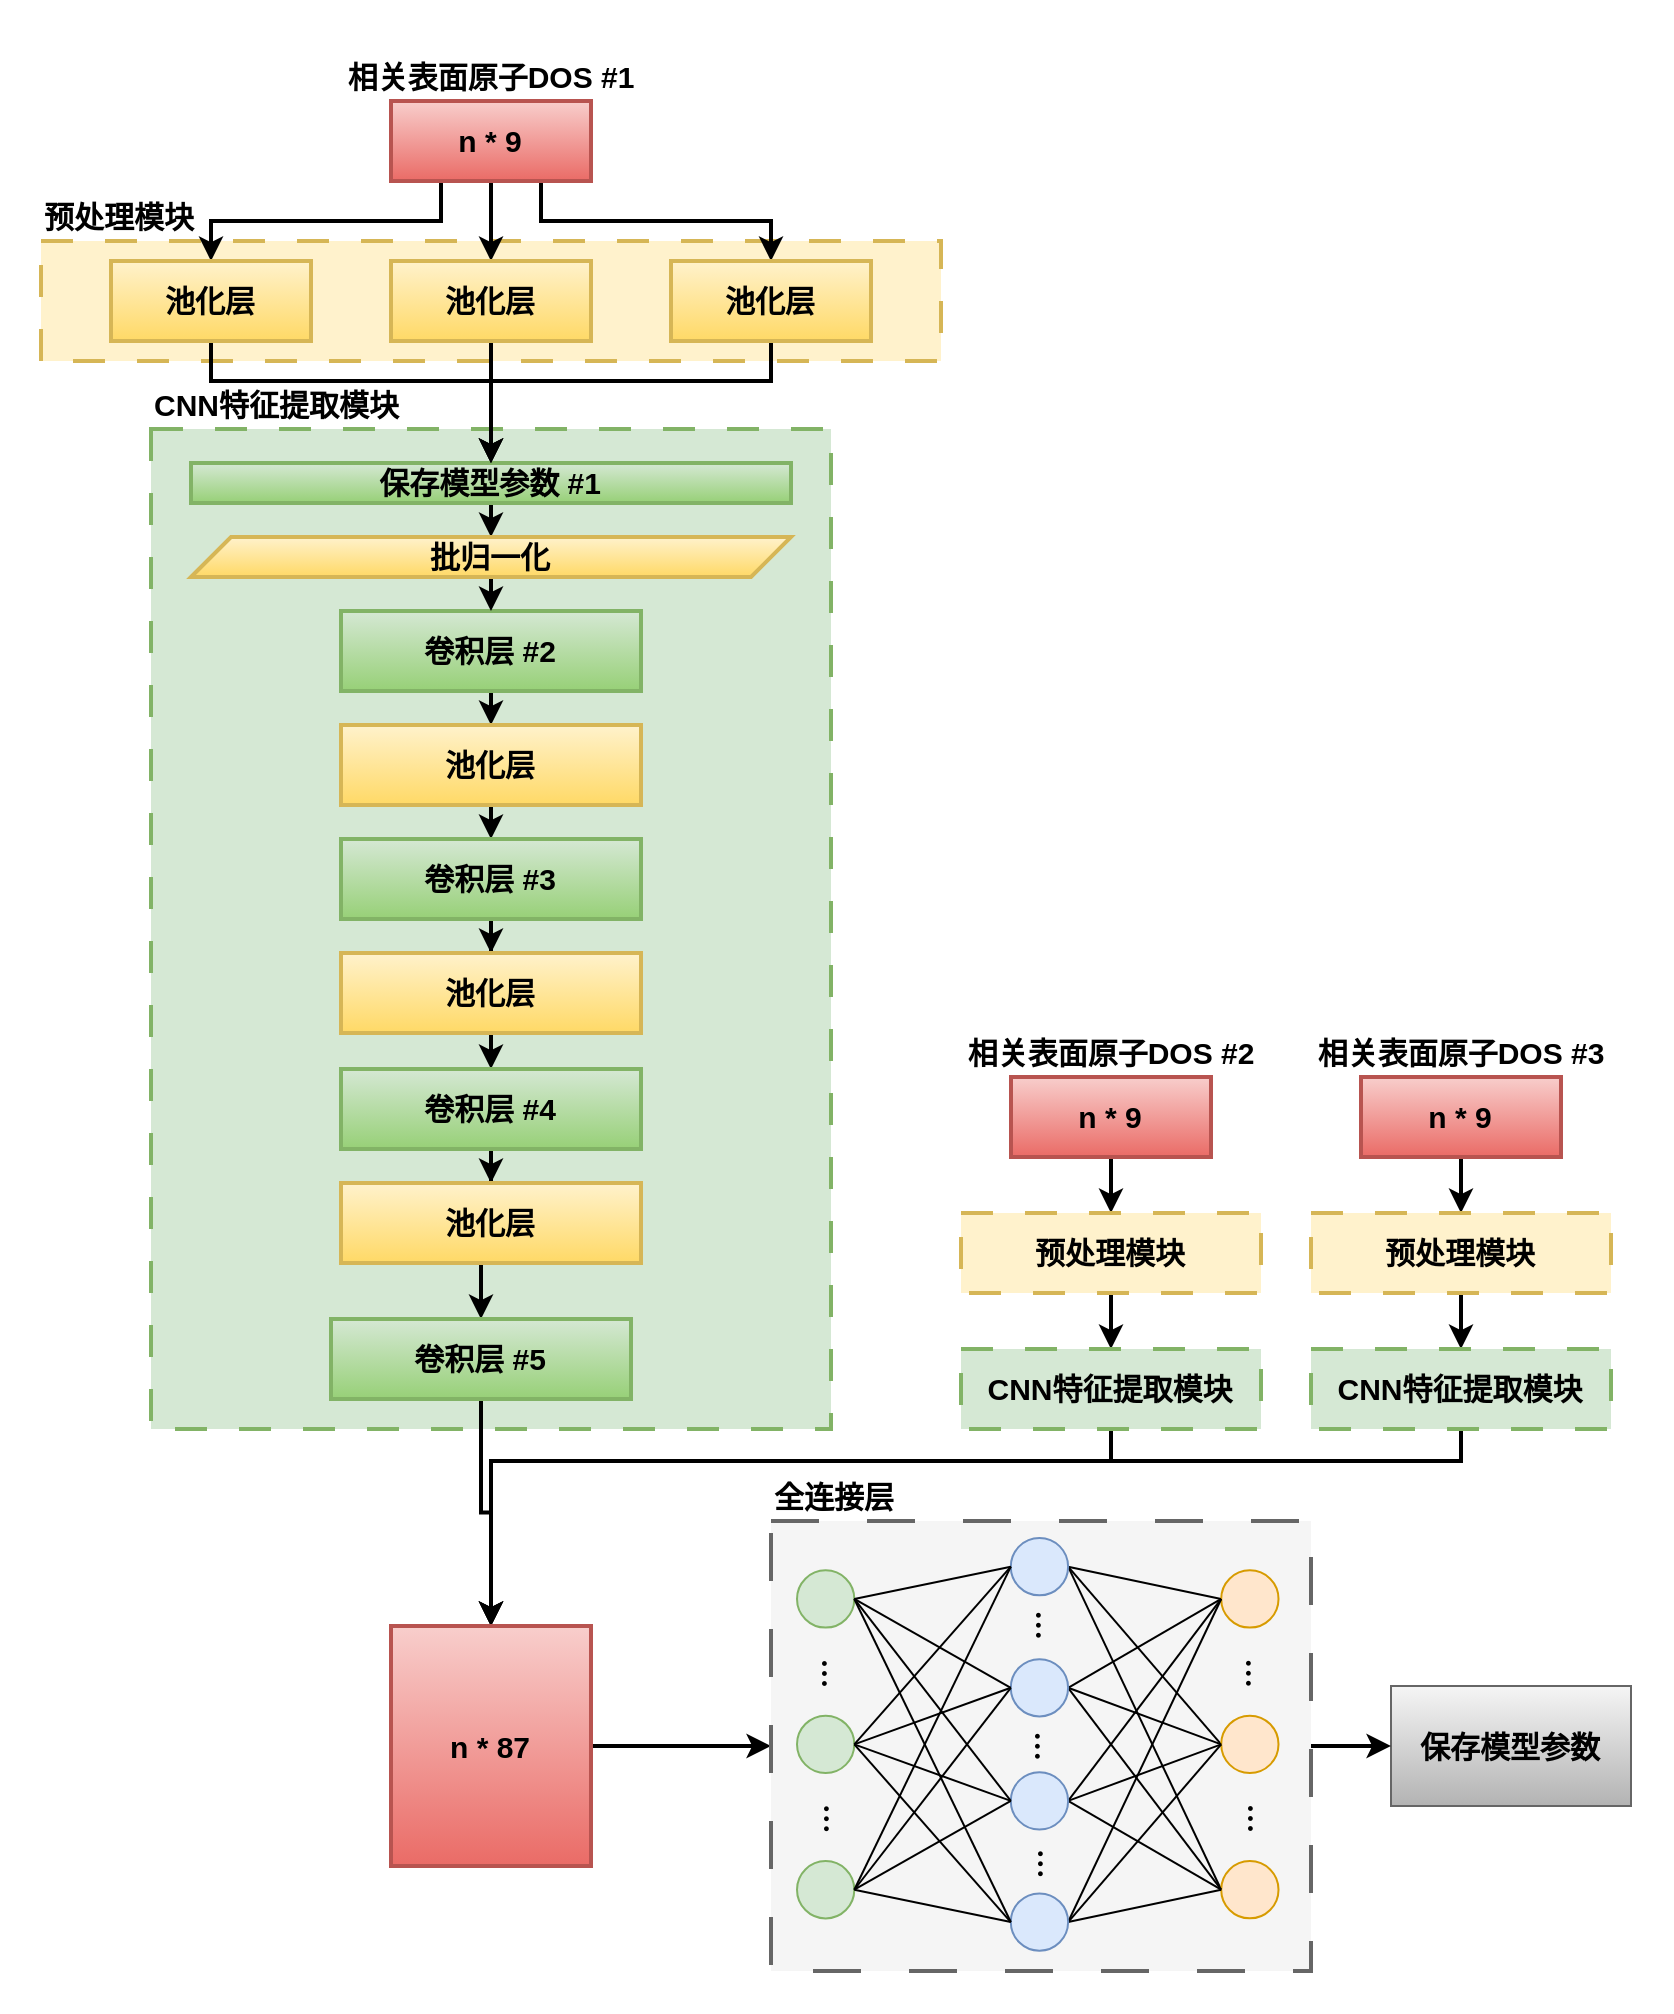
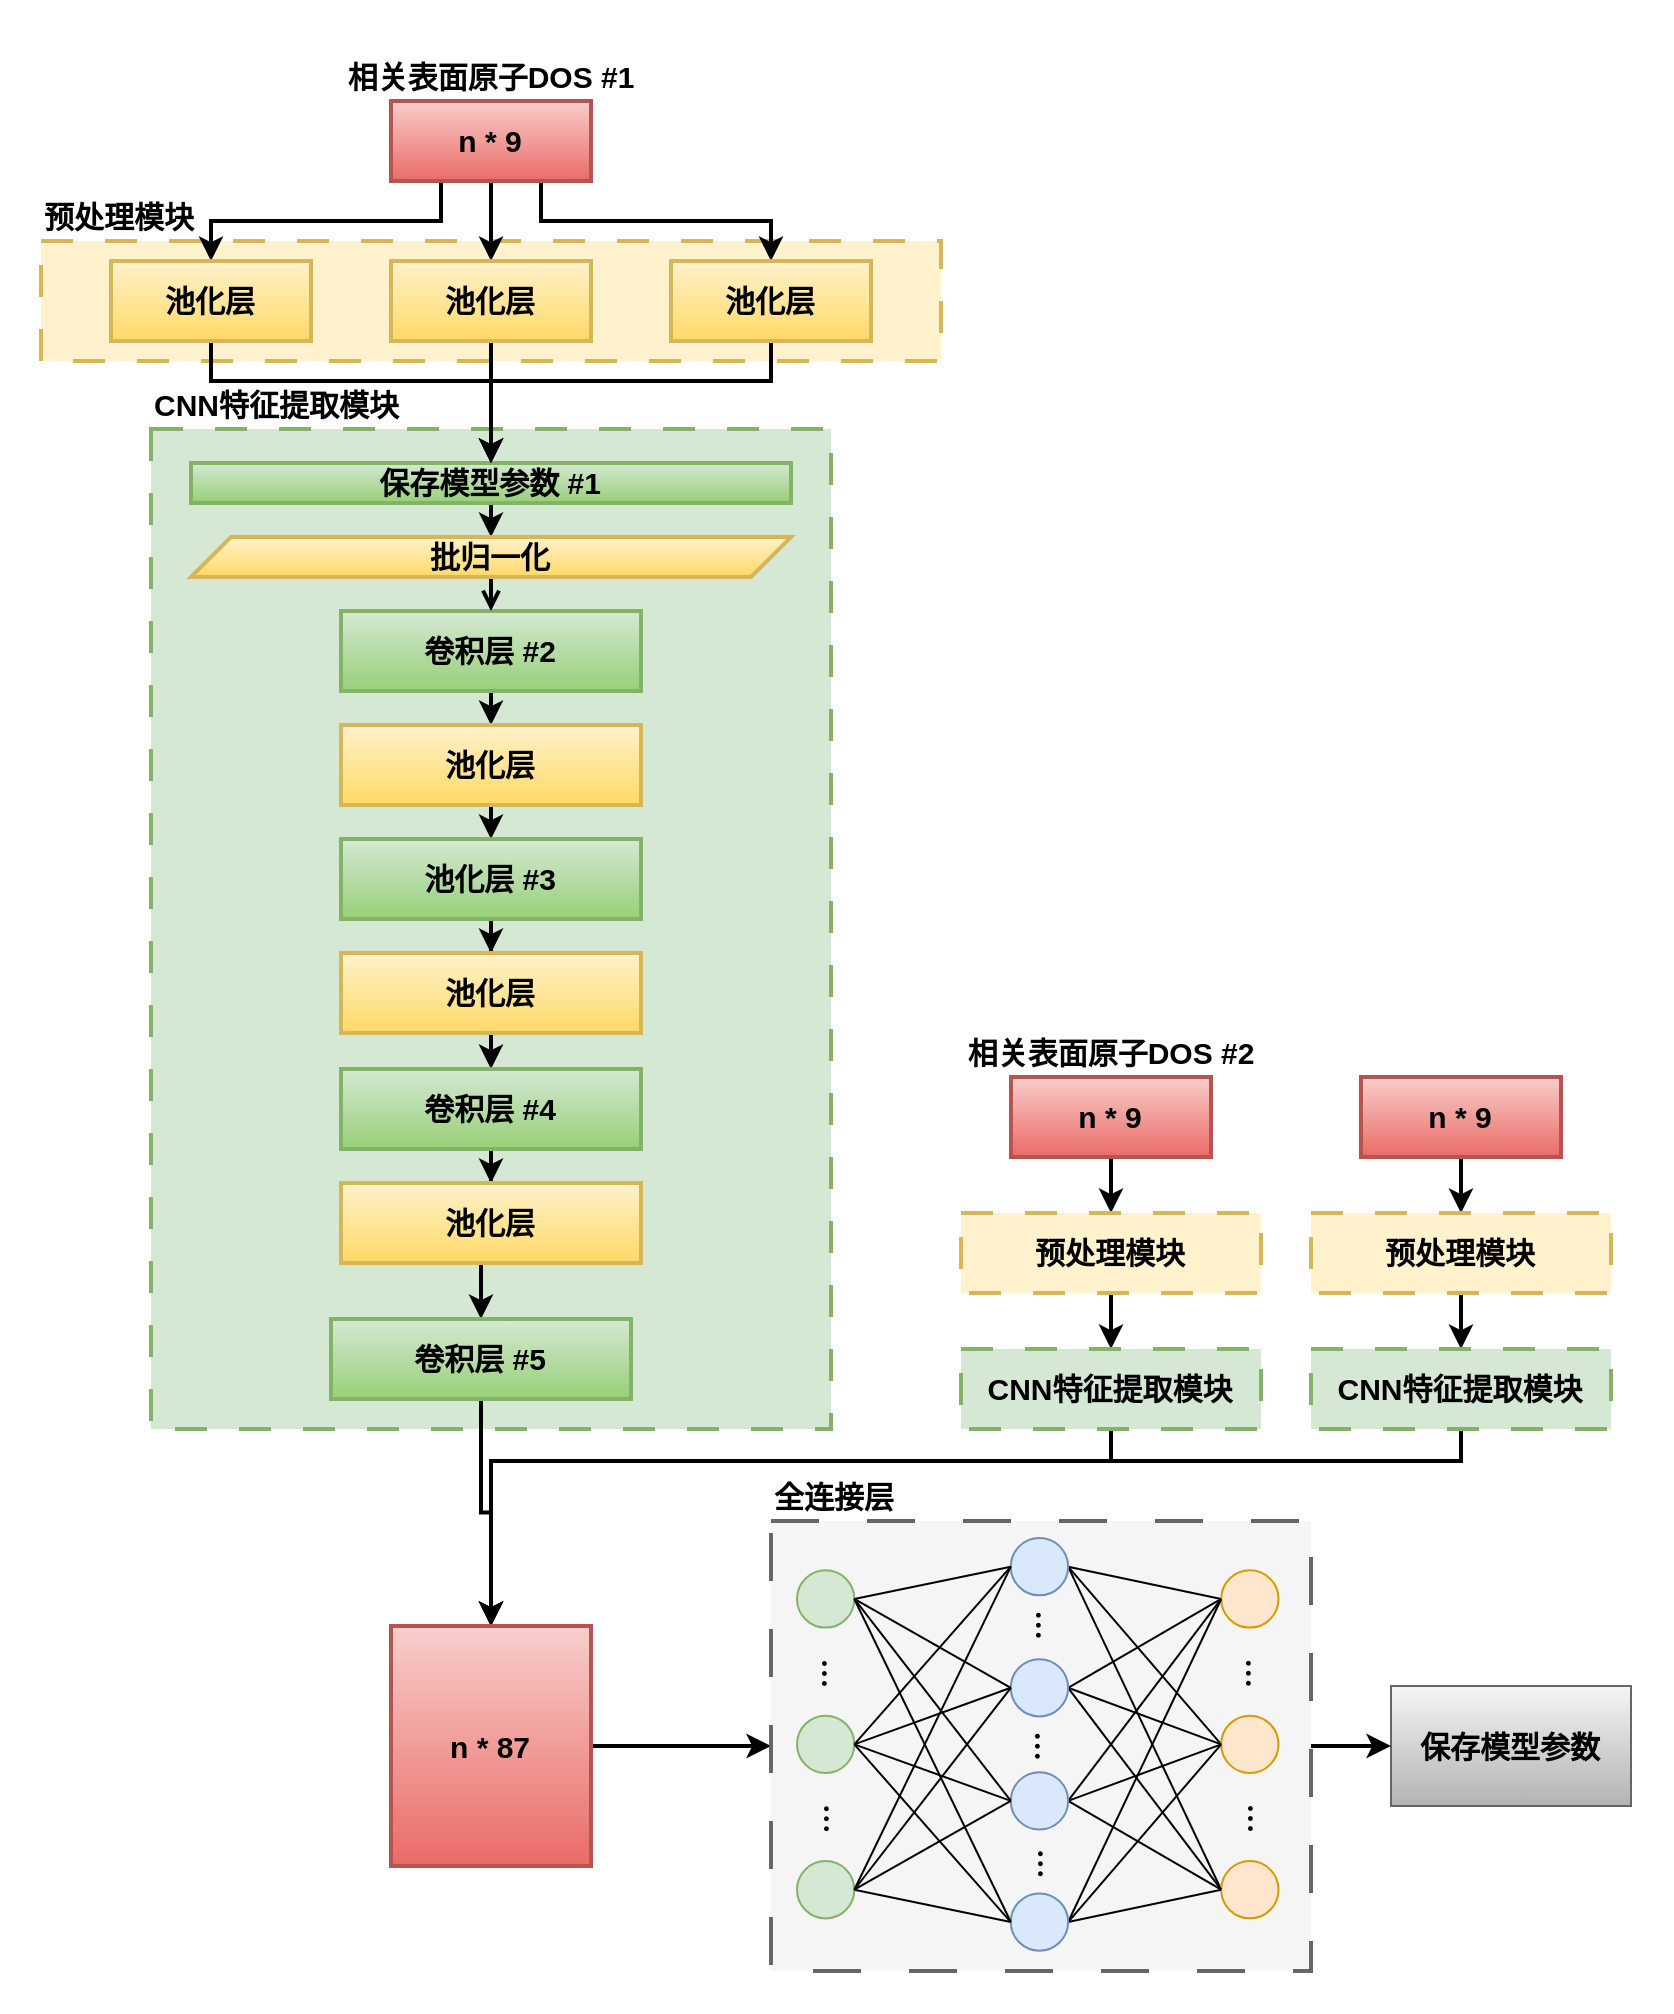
(491, 591) -> (491, 593)
(491, 879) -> (491, 879)
(1461, 1047) -> none
